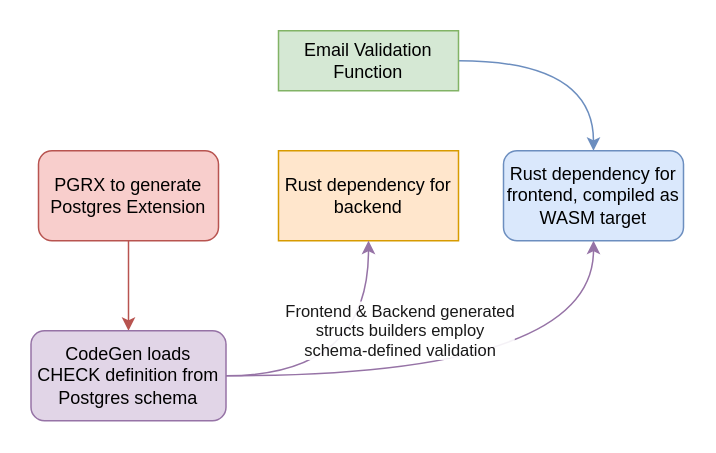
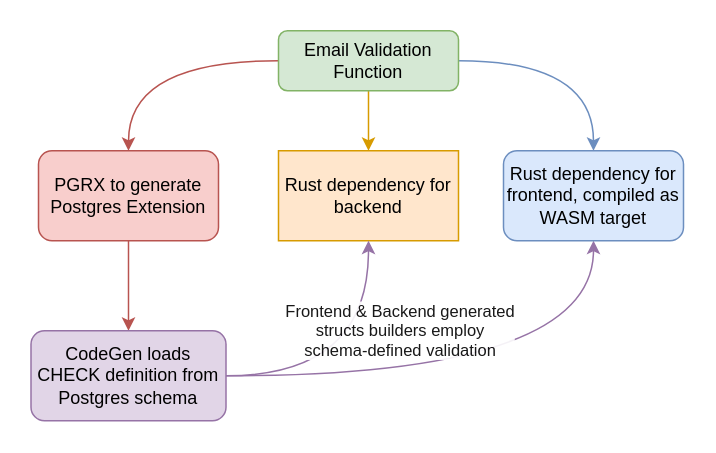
(368, 61) -> (368, 61)
none -> (184, 73)
none -> (368, 117)
